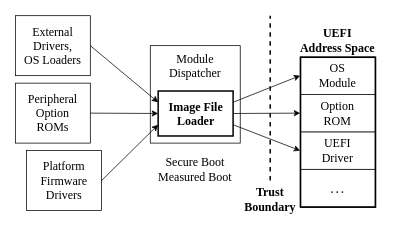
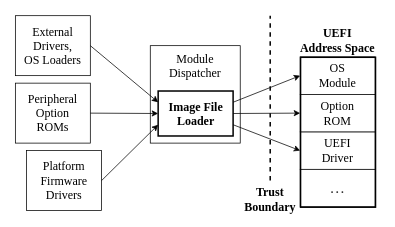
(195, 169) -> none
